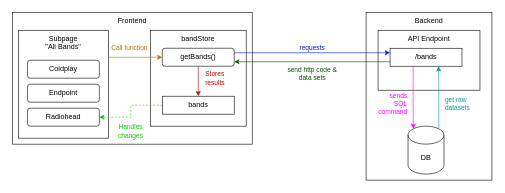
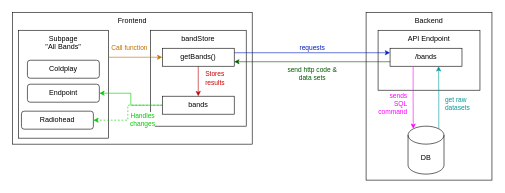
(198, 57) -> (198, 57)
none -> (131, 93)
(63, 117) -> (57, 120)
